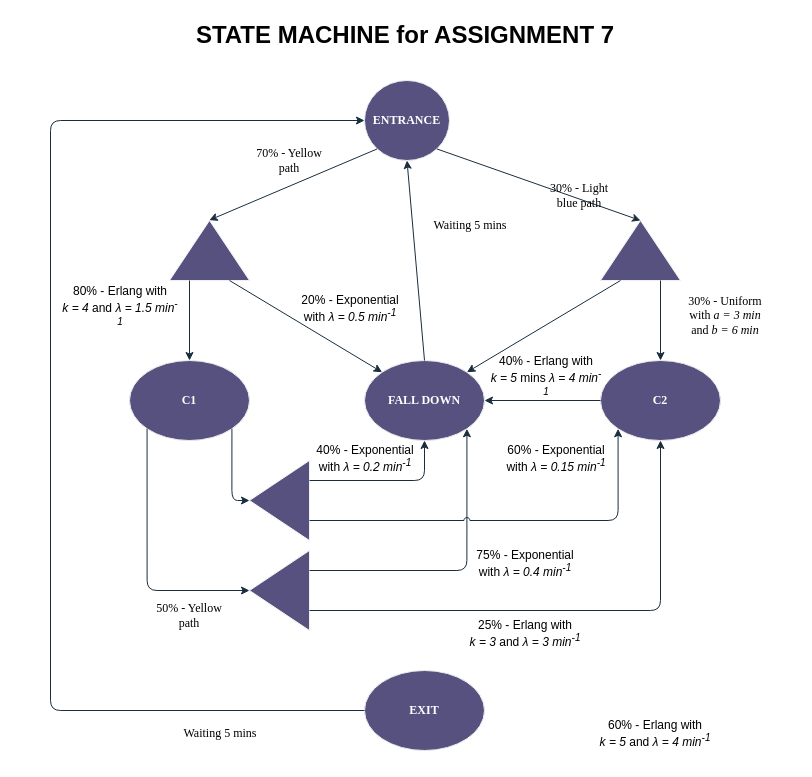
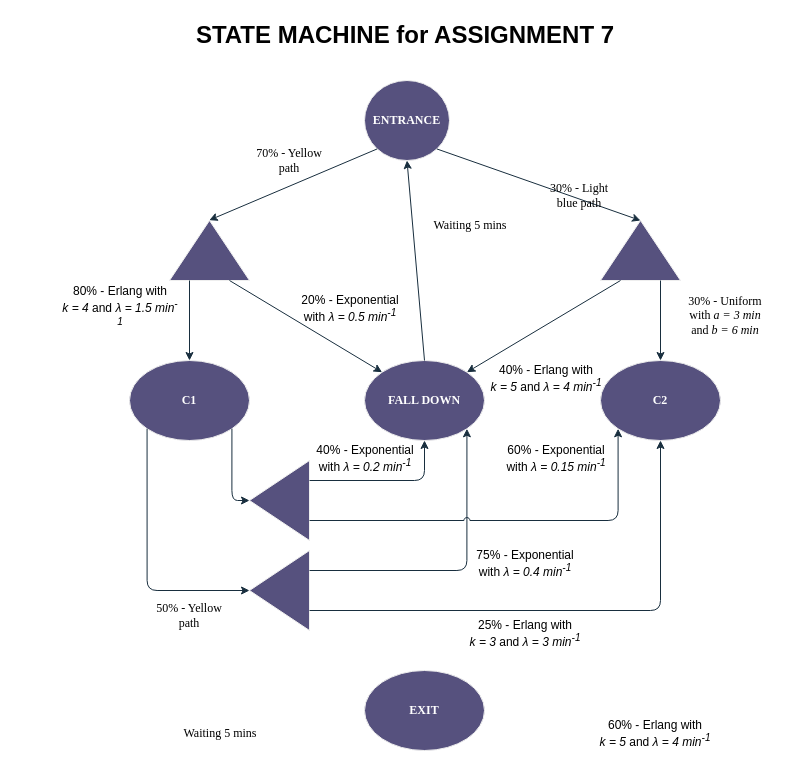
(547, 379) -> (547, 379)
(546, 401) -> none
(51, 420) -> none
